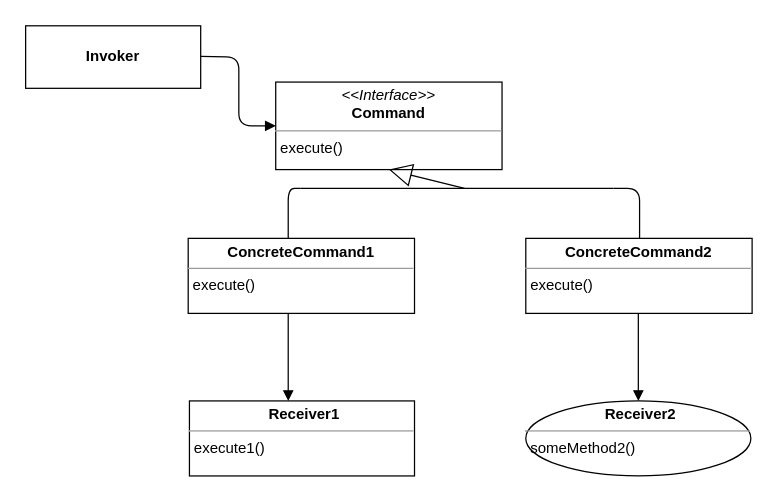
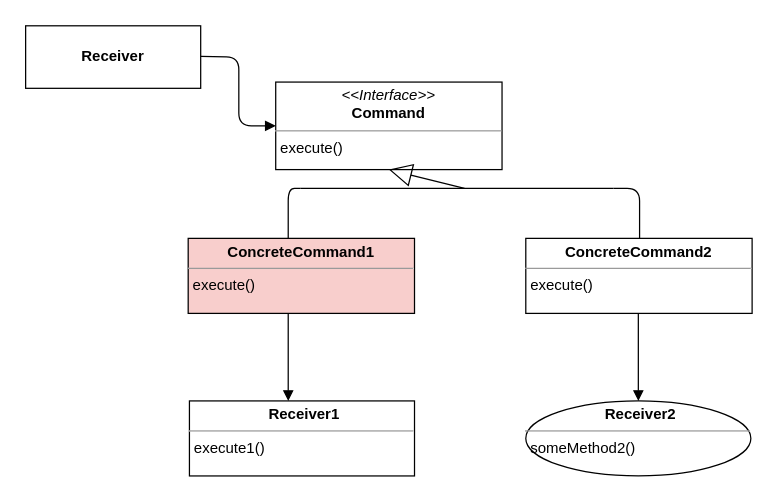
(55, 35) -> (57, 35)
(301, 276) -> (301, 276)
